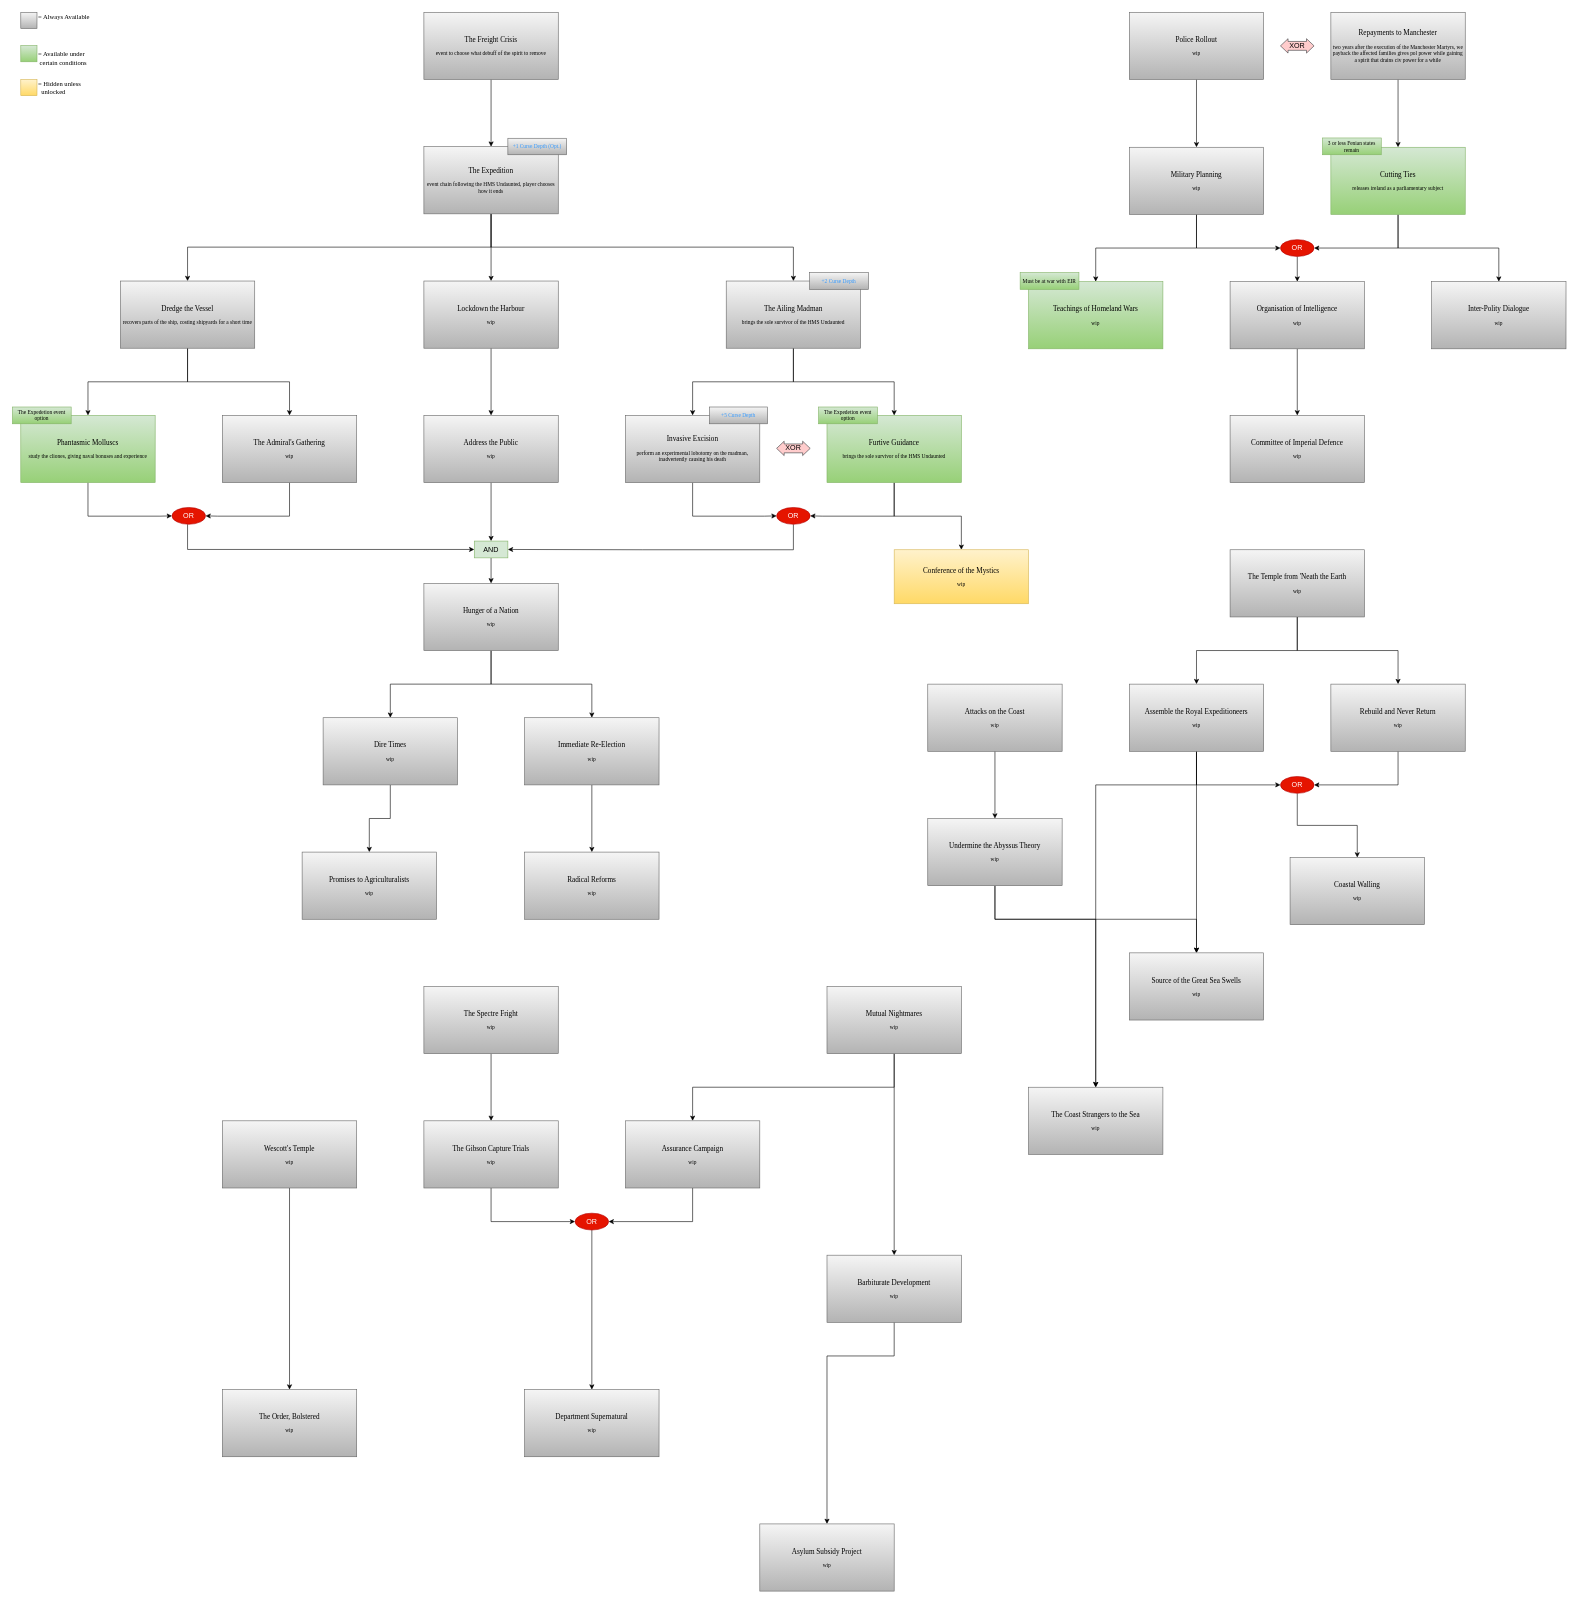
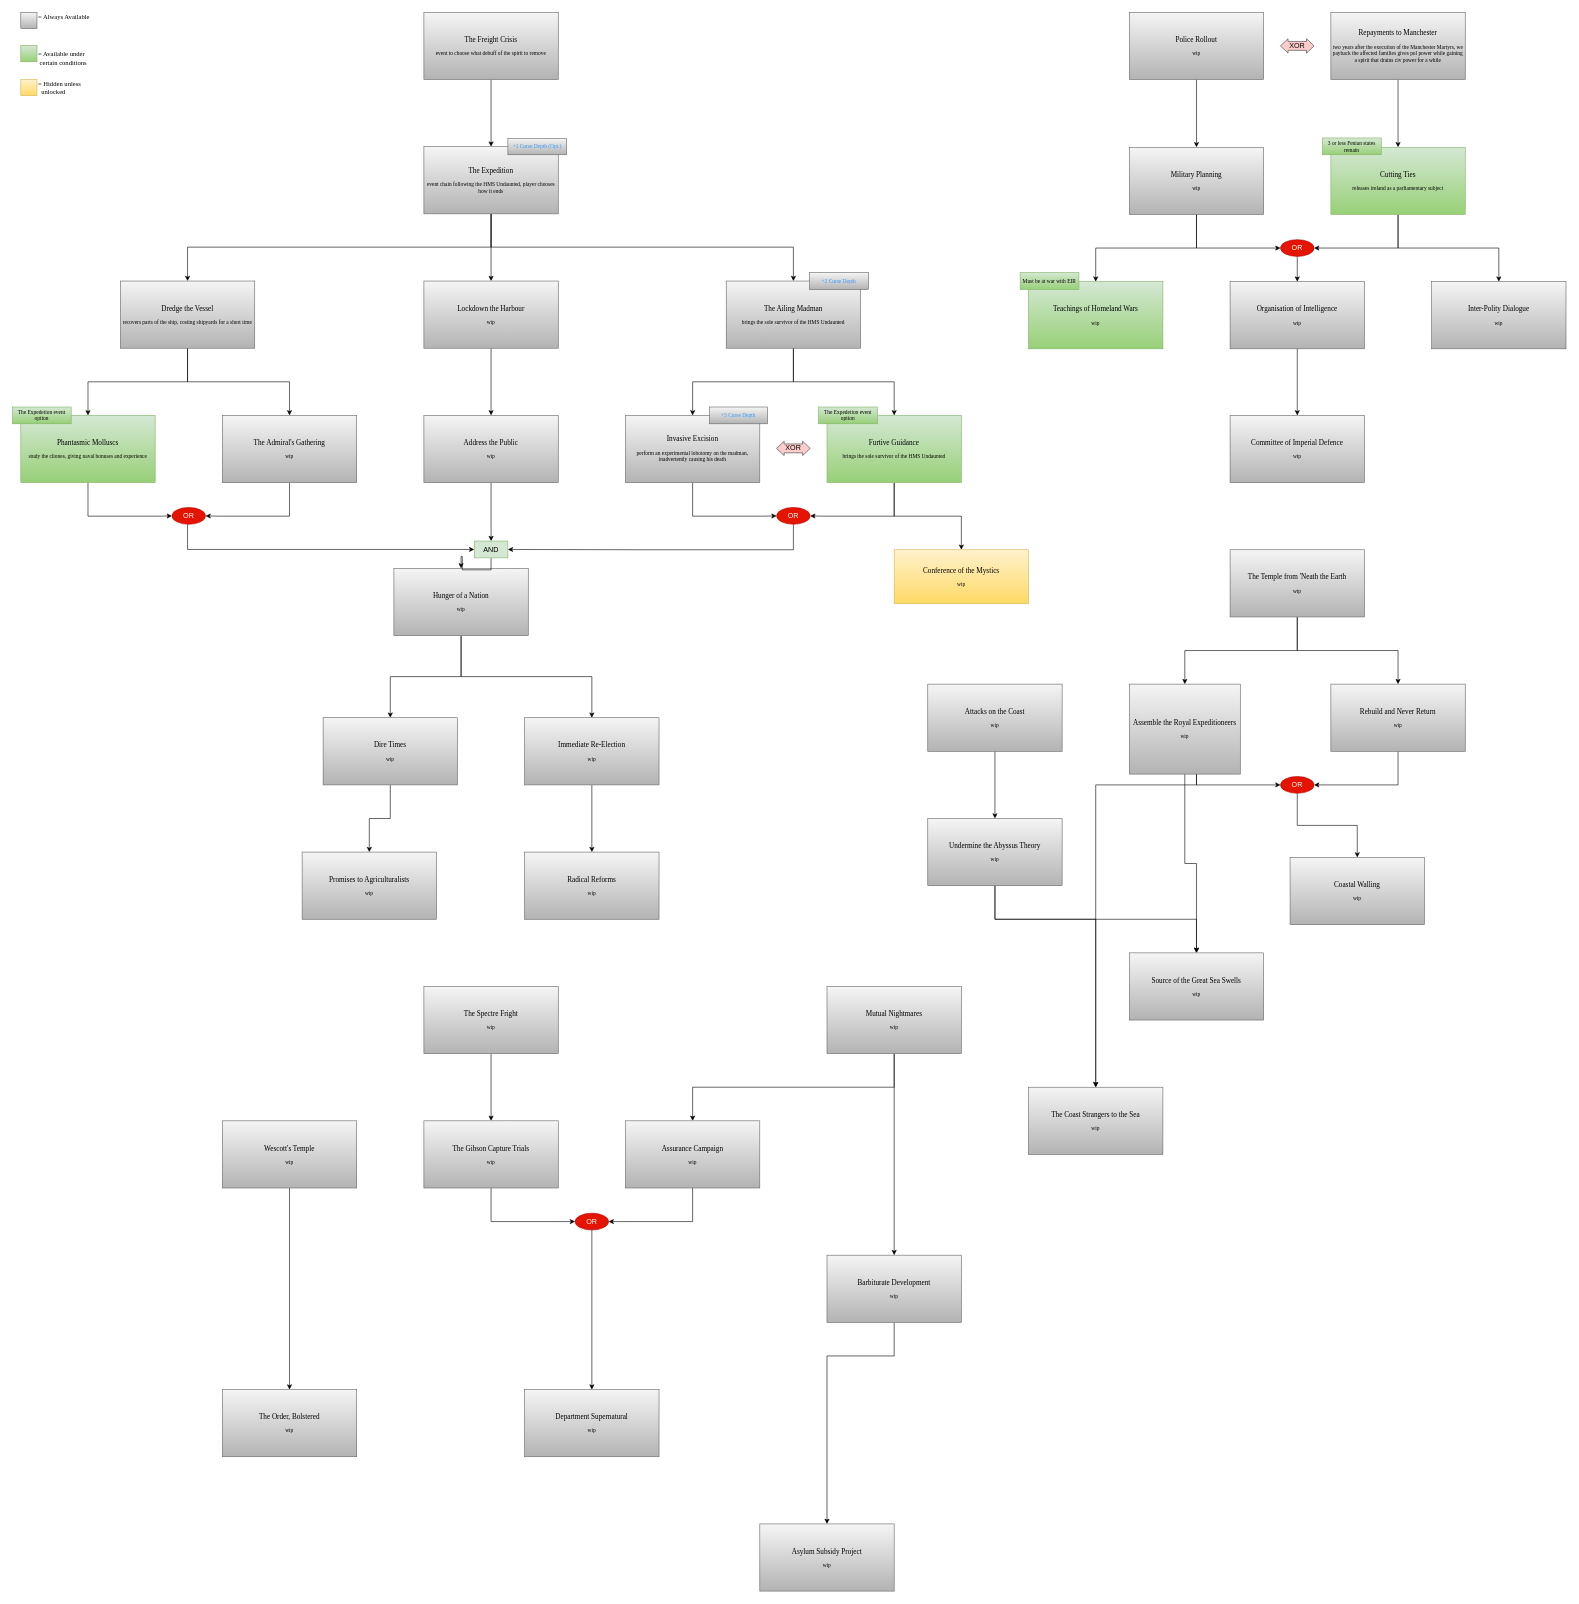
(491, 617) -> (461, 602)
(1197, 718) -> (1185, 729)
